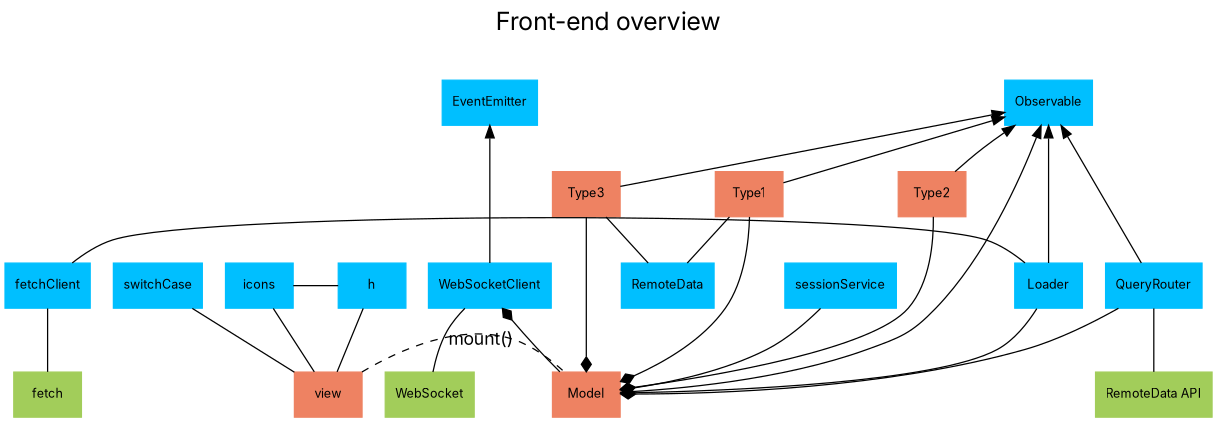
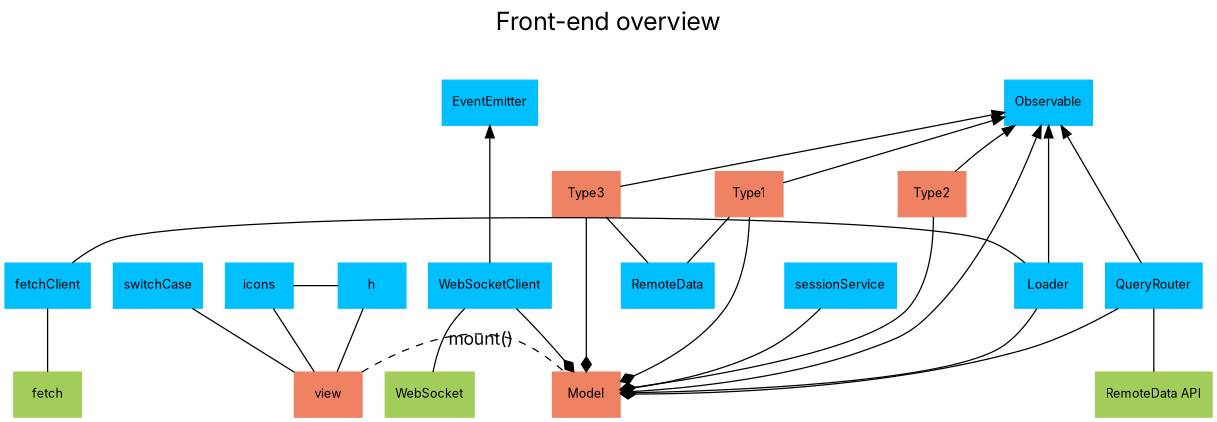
(526, 336) -> (541, 334)
